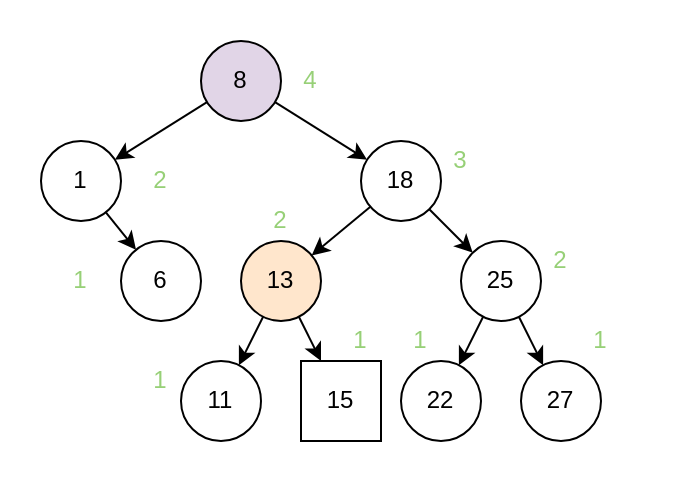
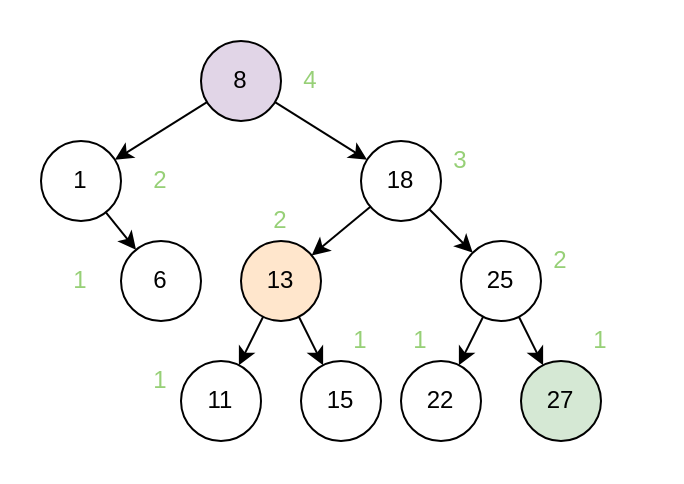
(341, 401) -> (341, 401)
(561, 401) -> (561, 401)
